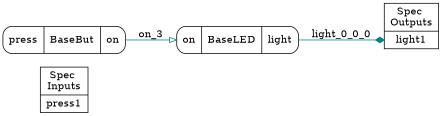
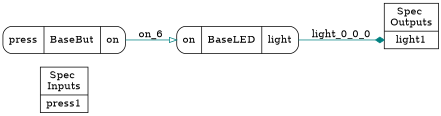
(151, 34) -> (151, 34)
